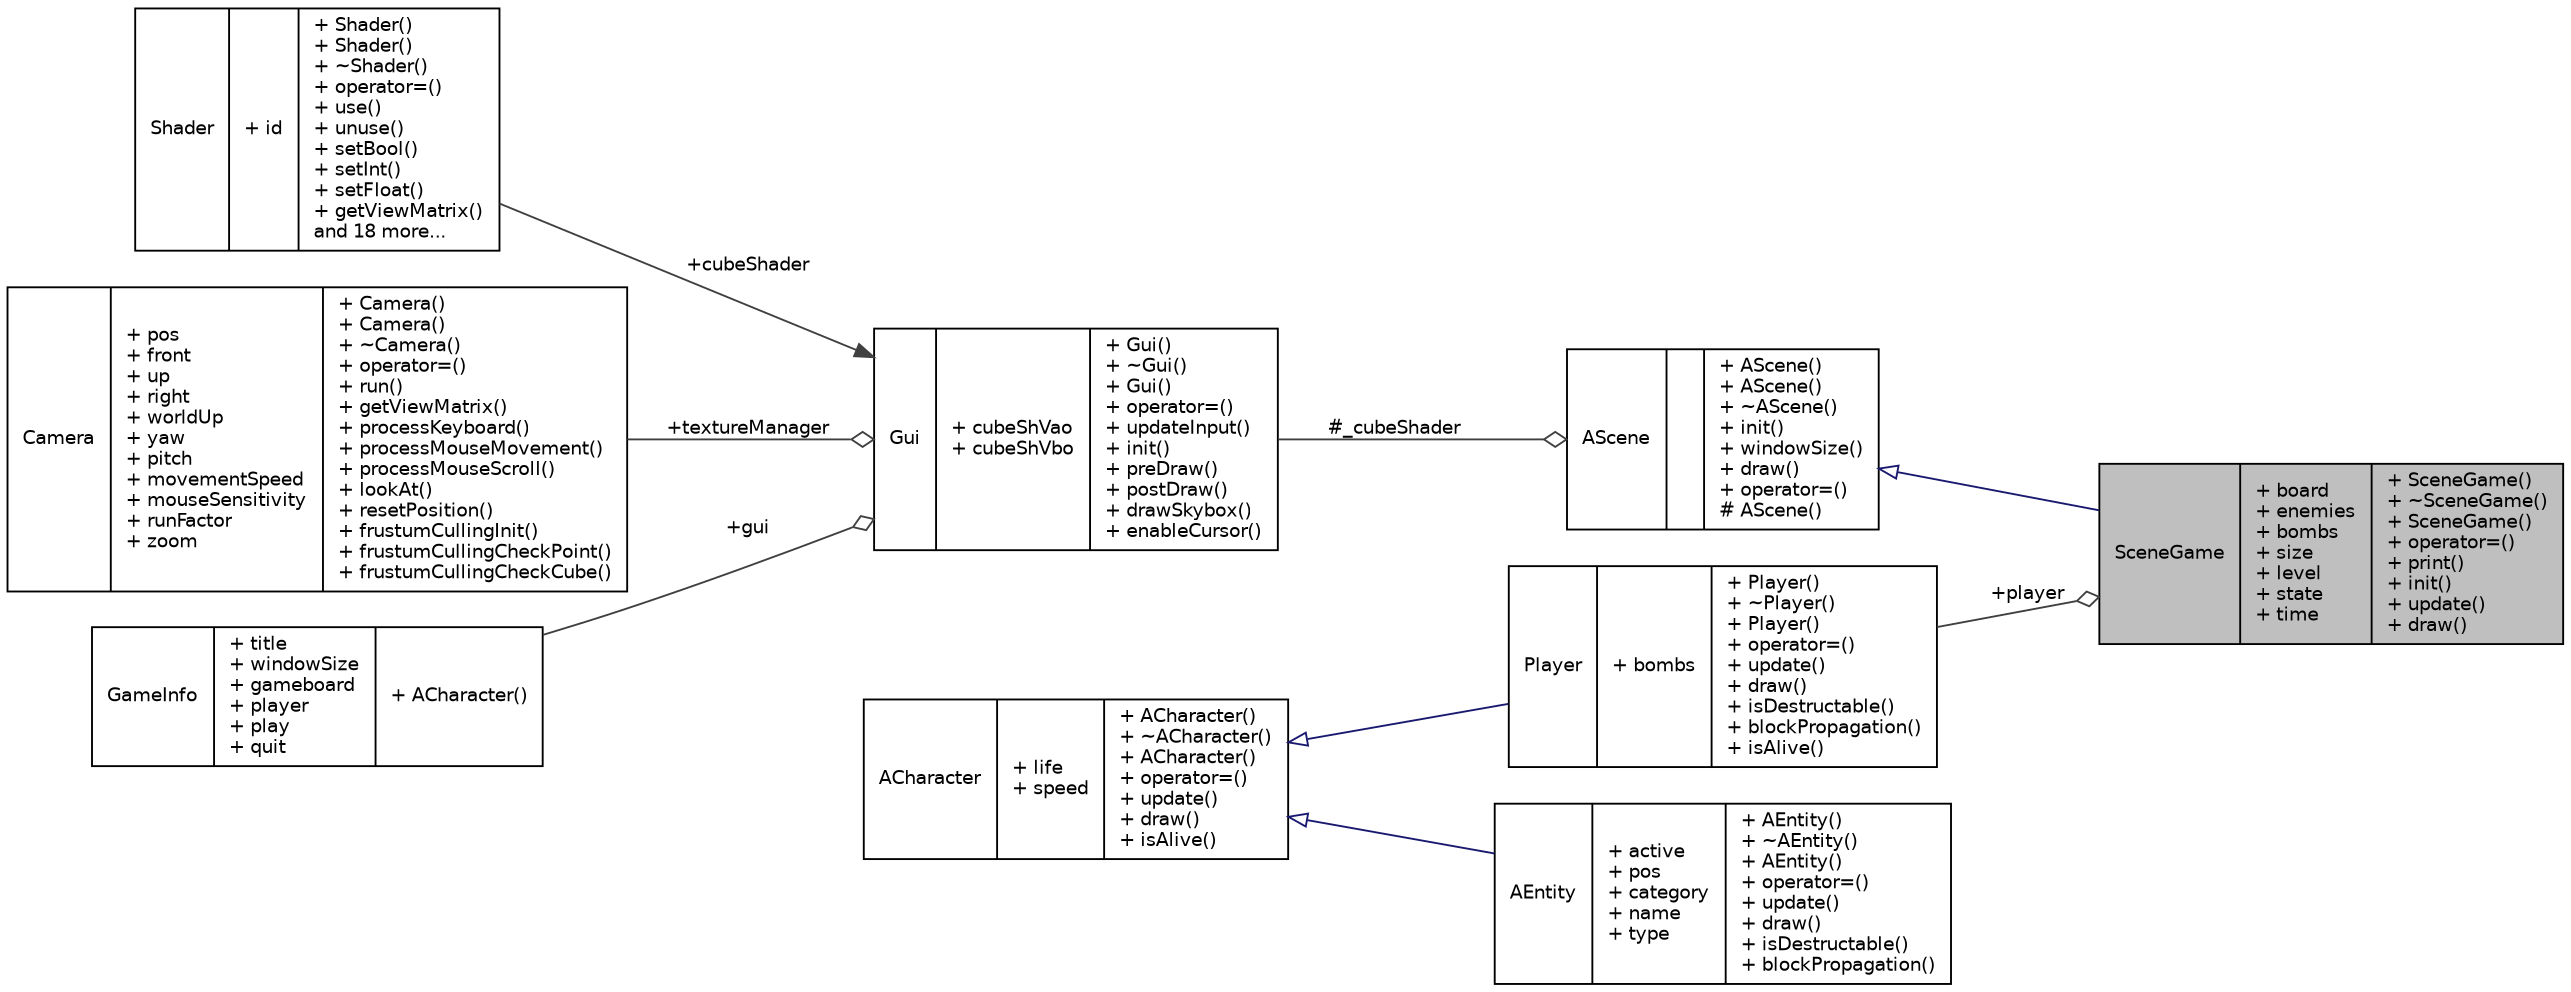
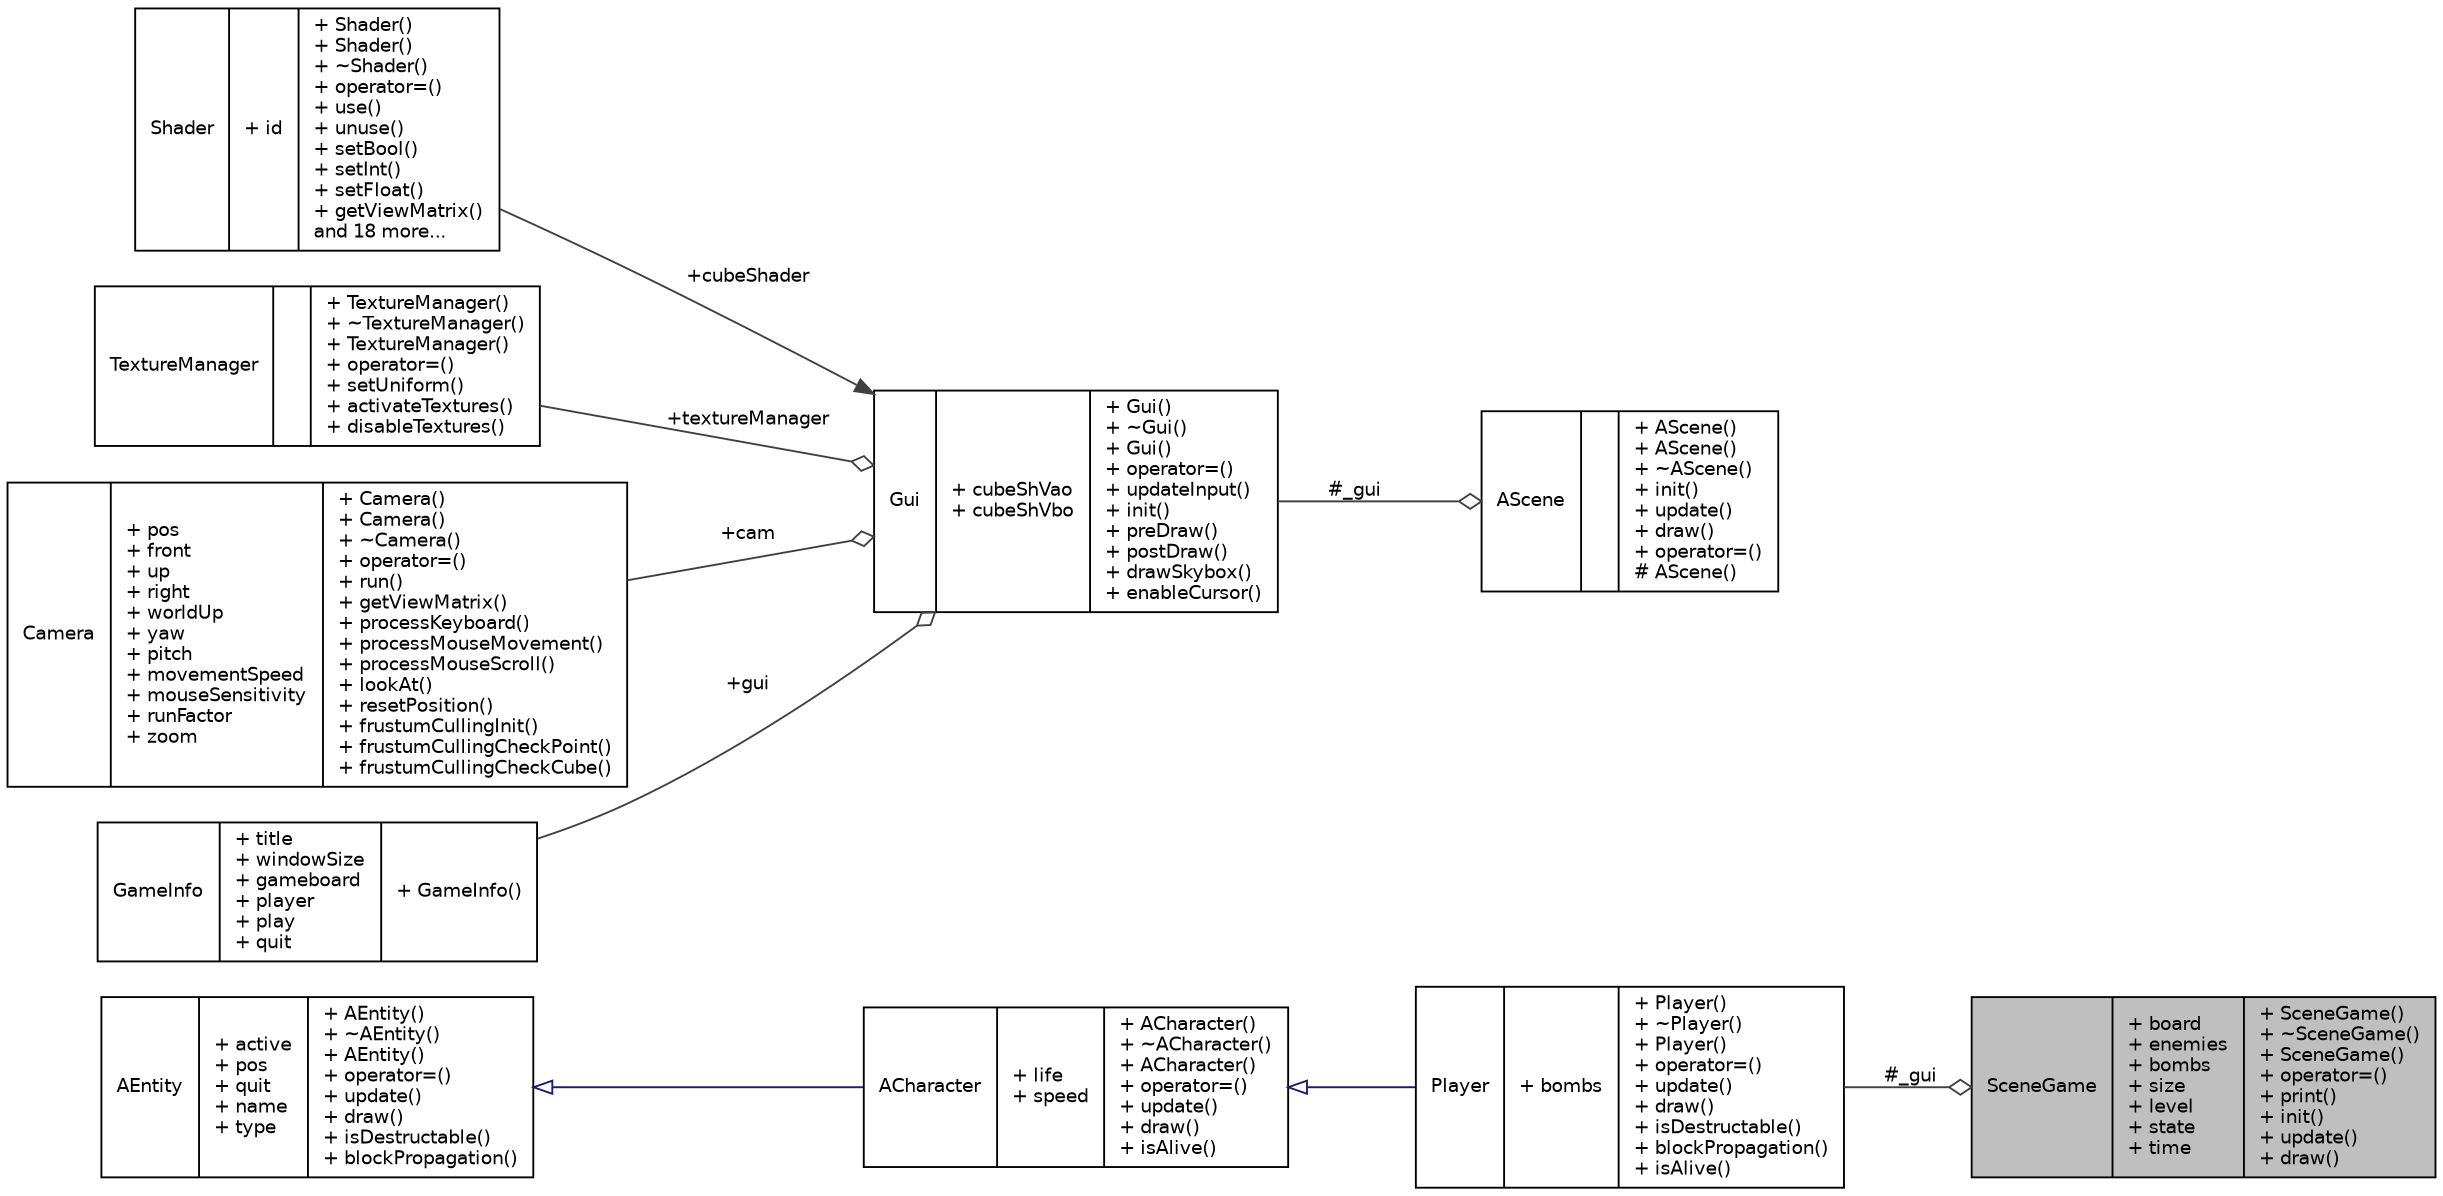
none -> (317, 366)
(745, 429) -> (745, 534)
(1391, 429) -> (1352, 491)
(1791, 449) -> (1683, 511)
(1999, 491) -> none
(2025, 594) -> (1908, 1077)
(459, 696) -> (459, 891)
(1401, 837) -> (708, 1087)
(1659, 893) -> (243, 1086)
